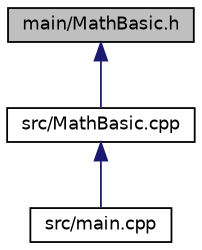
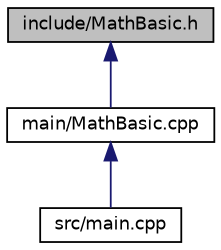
(101, 25) -> (111, 25)
(101, 125) -> (111, 125)
